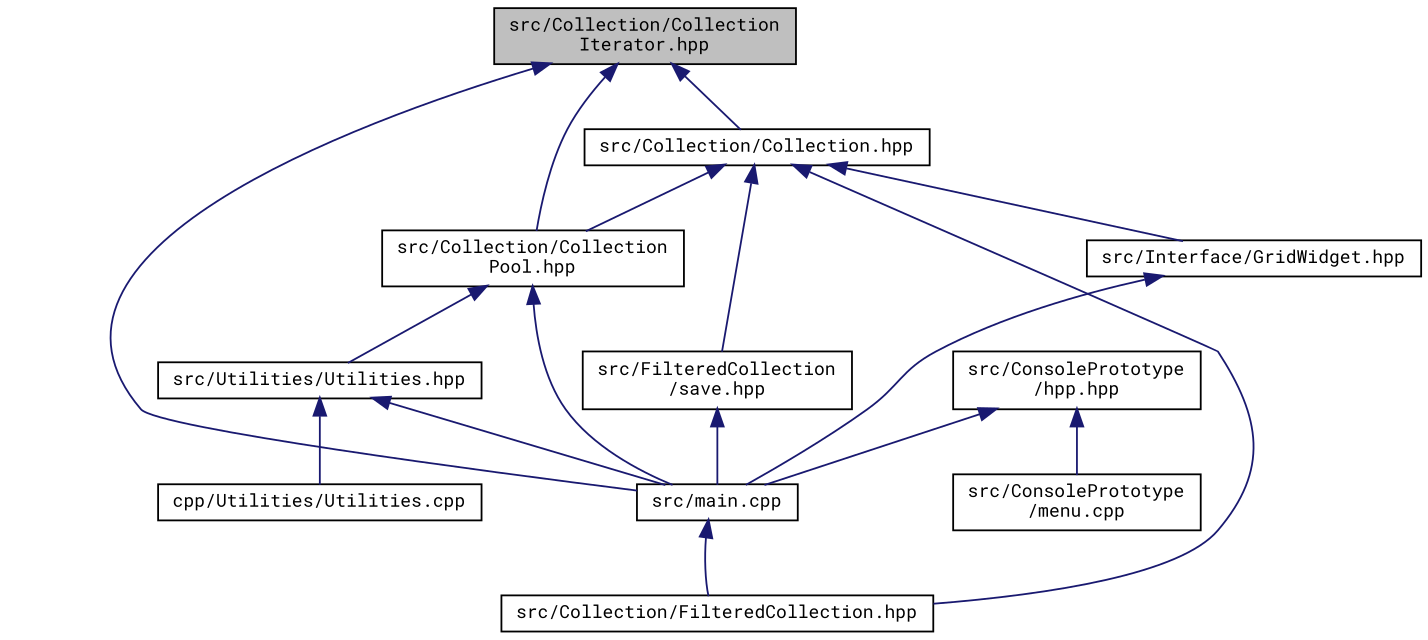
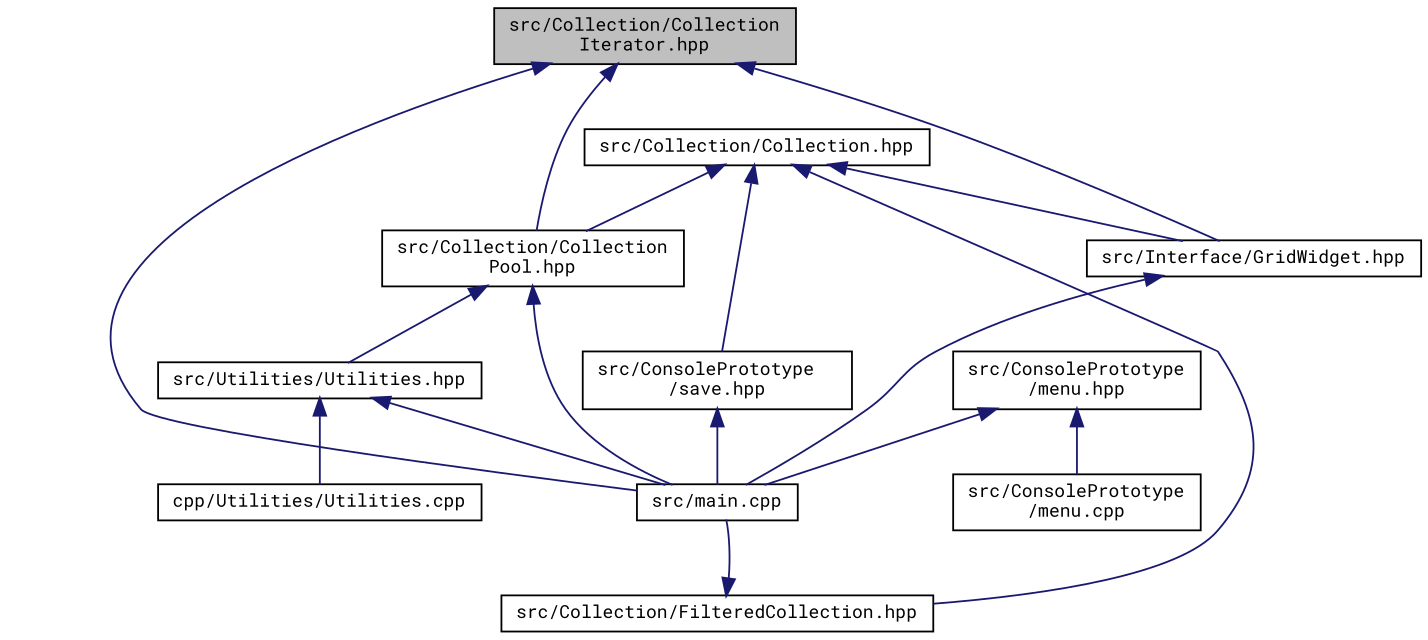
(713, 103) -> (990, 146)
(717, 380) -> (717, 380)
(1077, 380) -> (1077, 380)
(705, 567) -> (729, 549)
